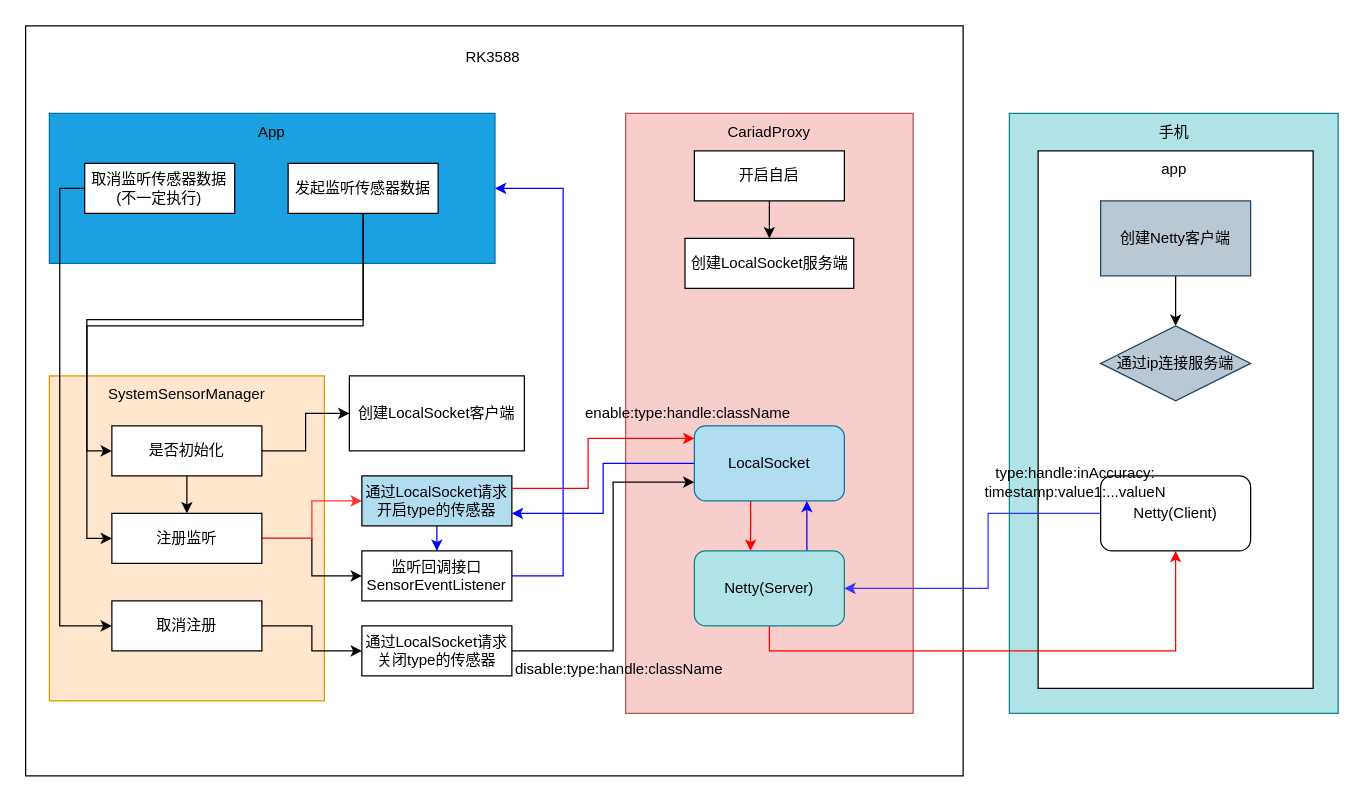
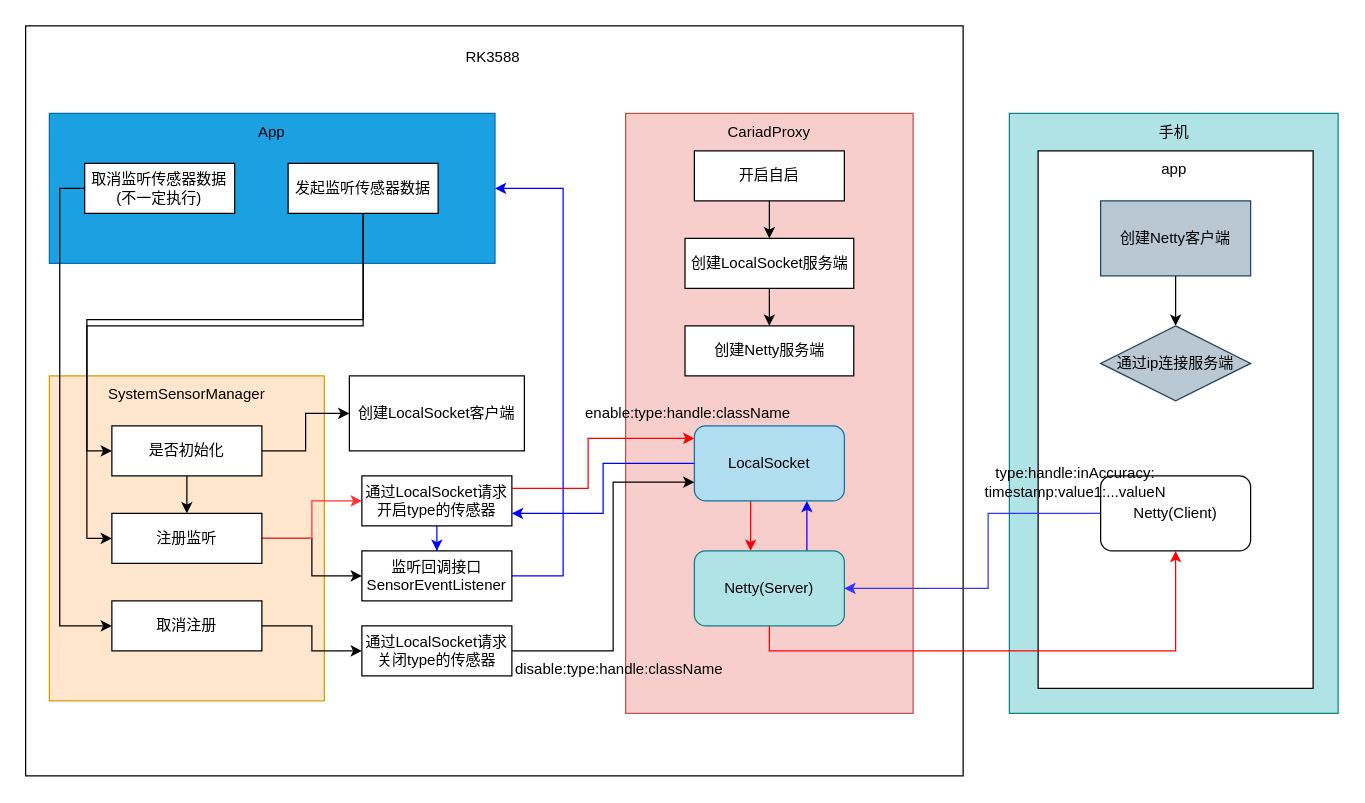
none -> (769, 311)
none -> (769, 351)
(437, 501) -> (437, 501)
